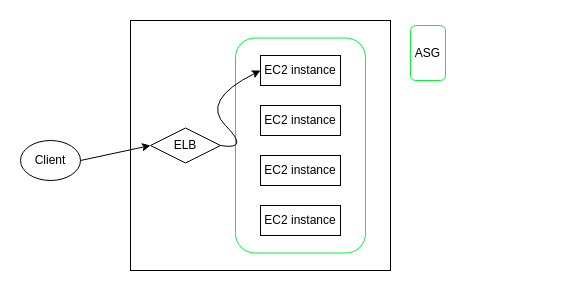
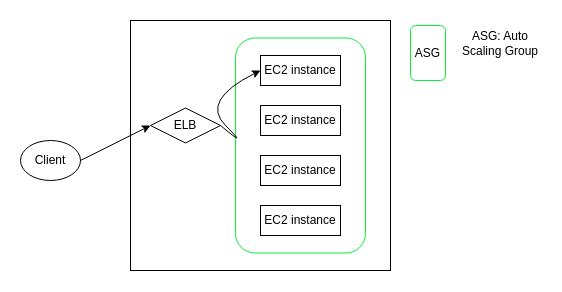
none -> (501, 43)
(186, 146) -> (186, 126)
